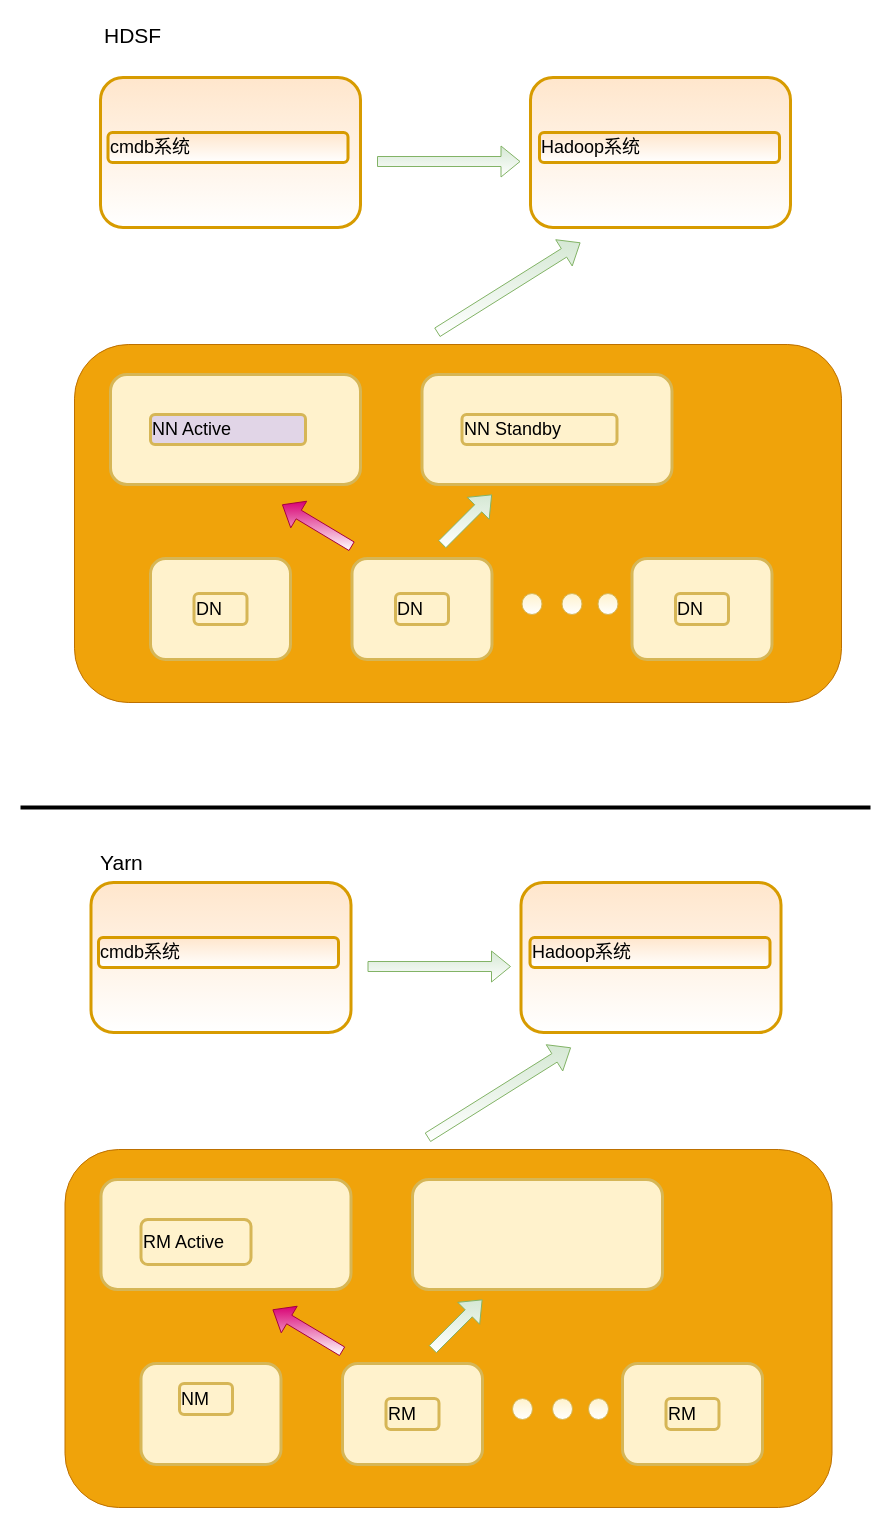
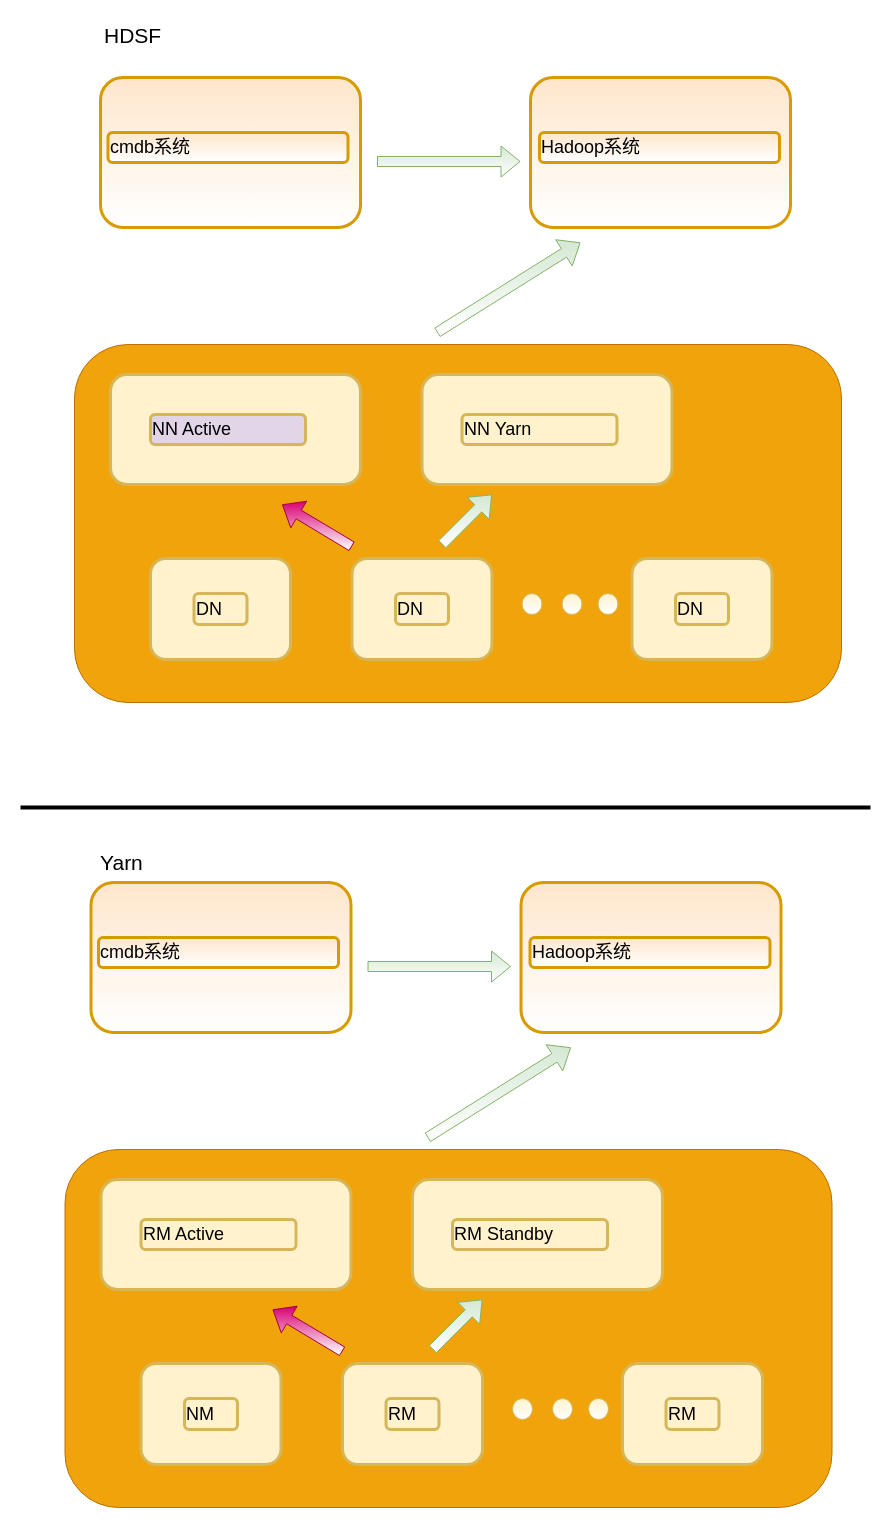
(497, 430) -> (486, 430)
none -> (530, 1235)
(196, 1242) -> (219, 1235)
(206, 1399) -> (211, 1414)
